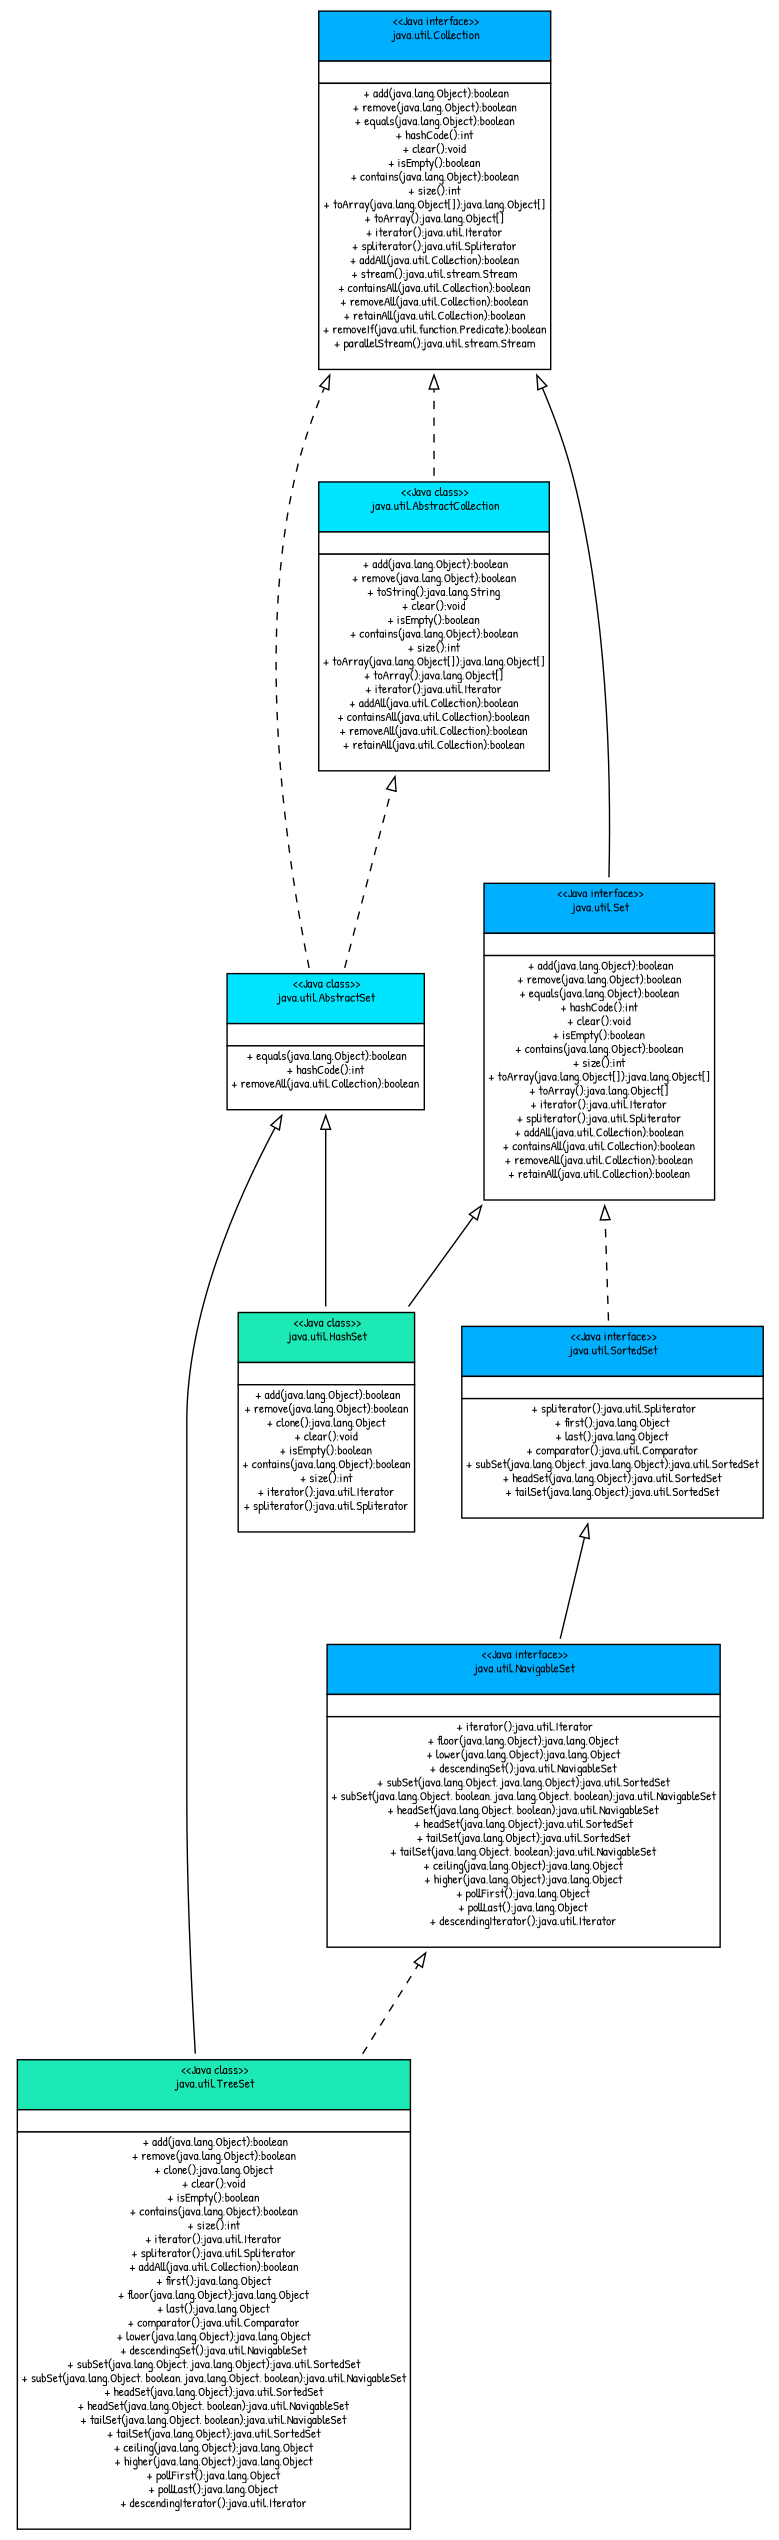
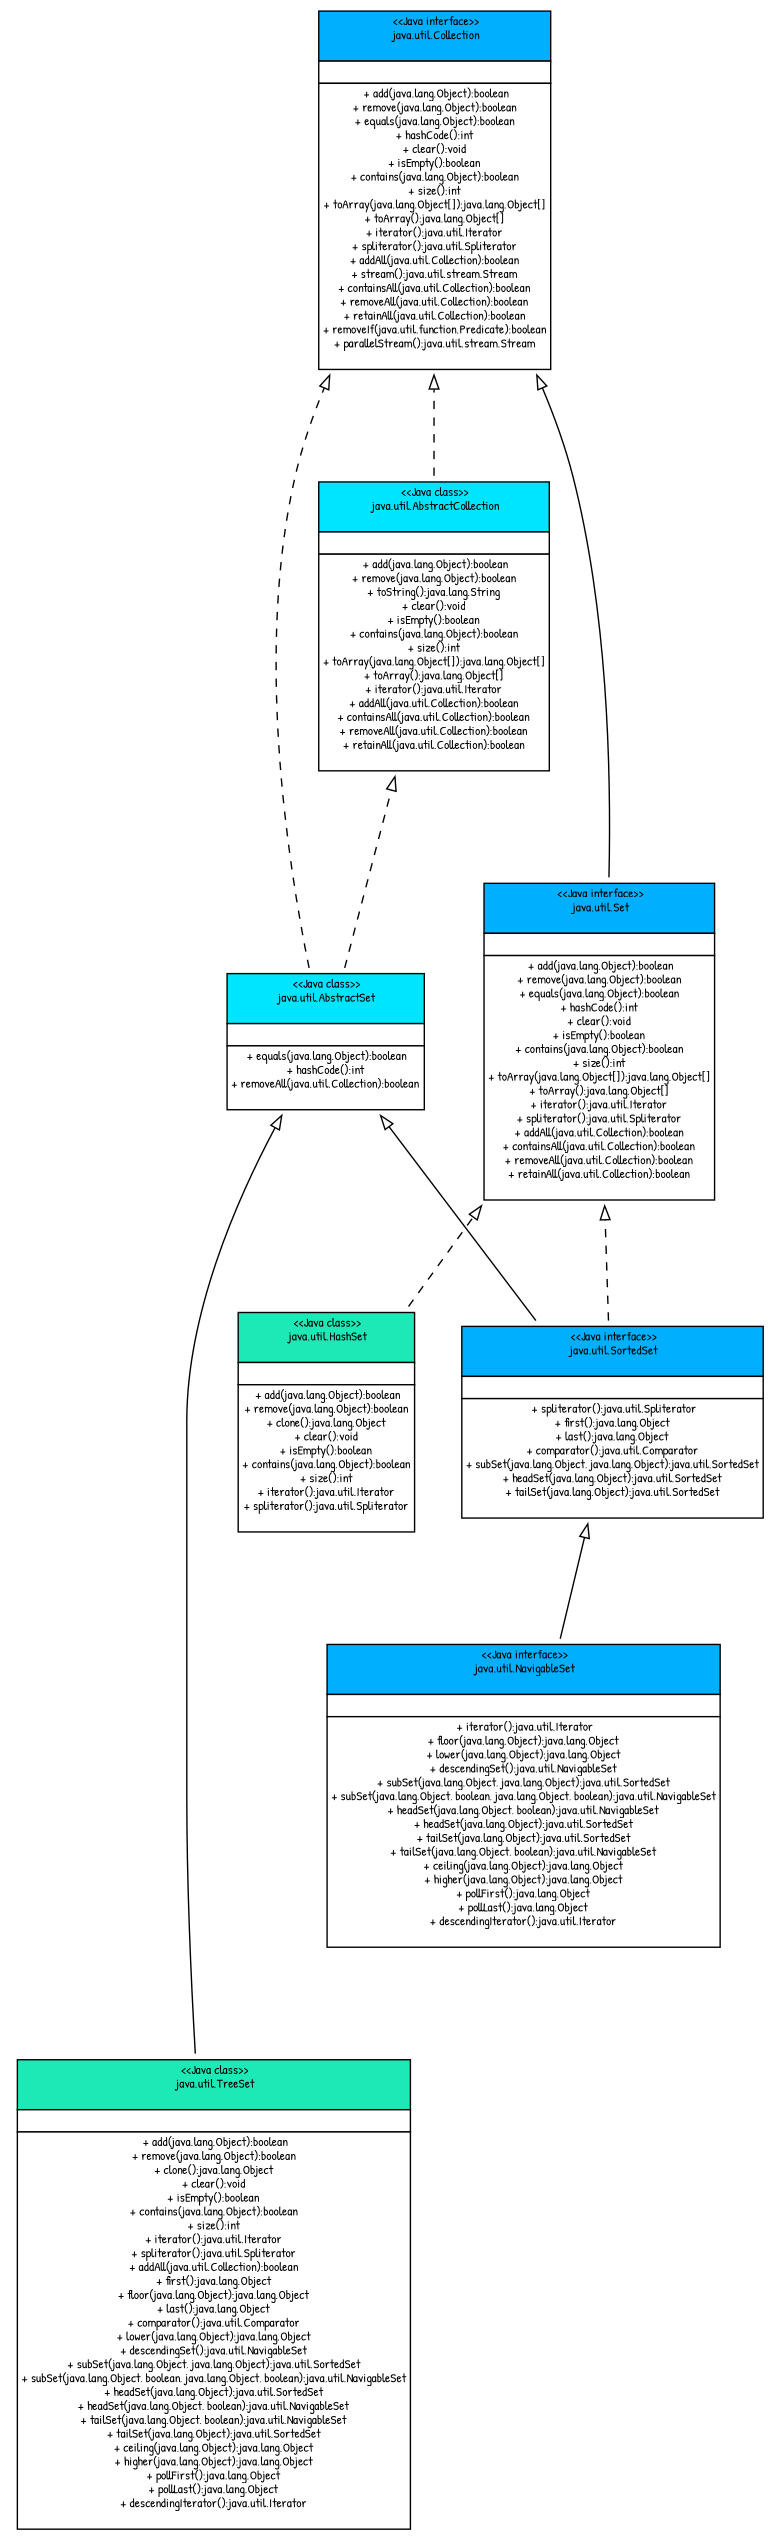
(326, 1218) -> (459, 1219)
(441, 1262) -> (441, 1262)
(390, 2009) -> none
